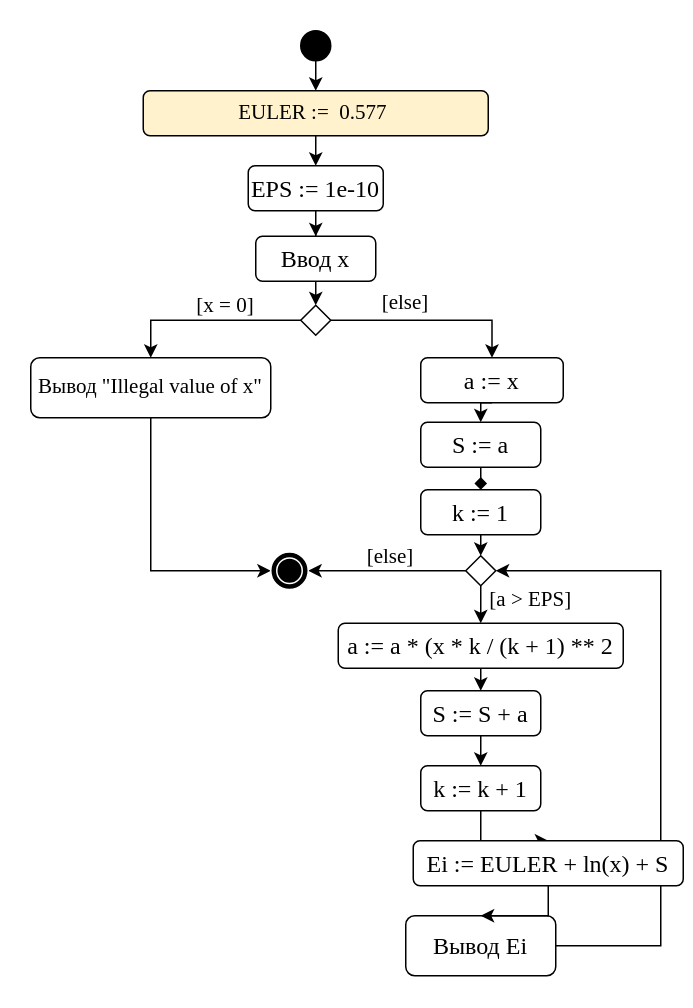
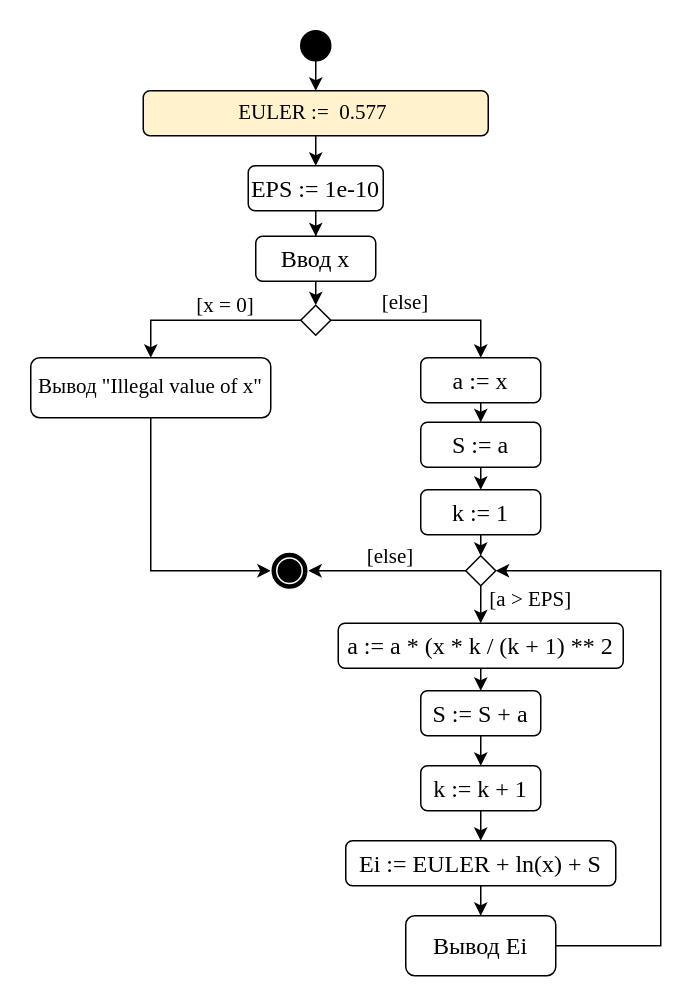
(492, 380) -> (481, 380)
(481, 477) -> (481, 478)
(548, 863) -> (481, 863)
